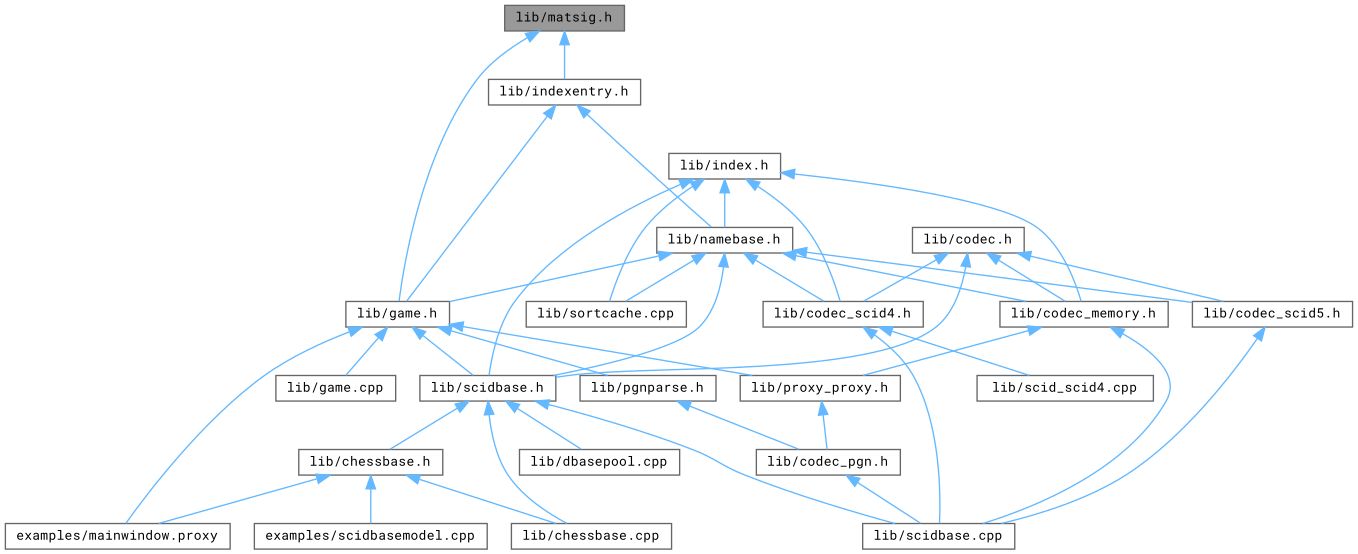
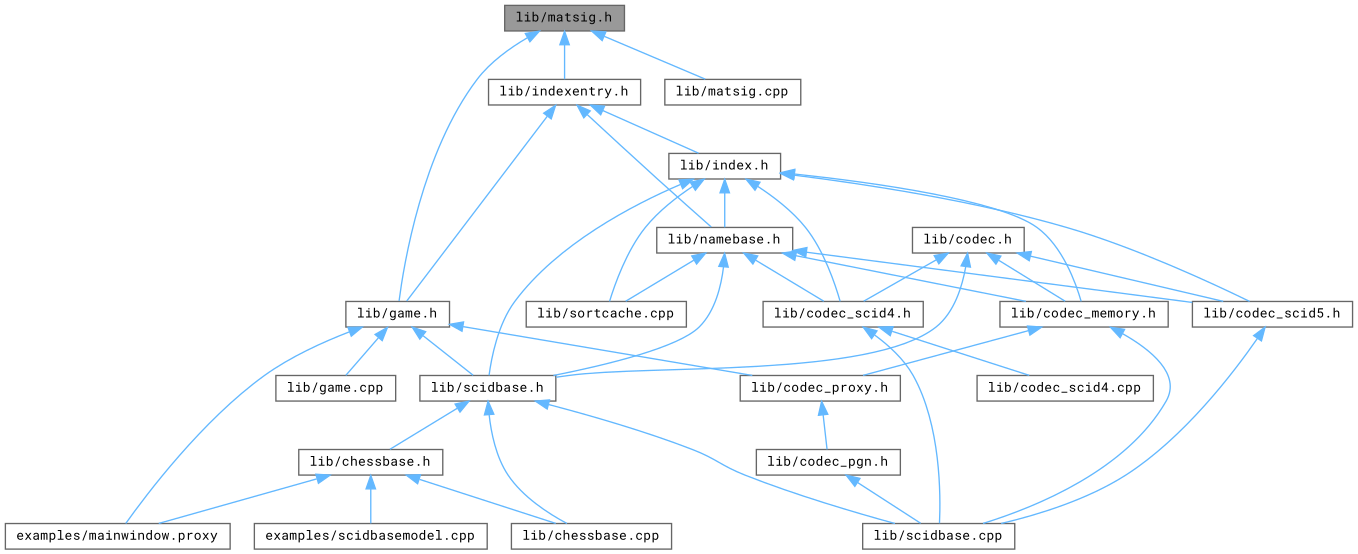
none -> (733, 92)
none -> (651, 132)
none -> (1051, 223)
(554, 279) -> none
(648, 388) -> none
(820, 388) -> (820, 388)
(1065, 388) -> (1065, 388)
(600, 462) -> none
